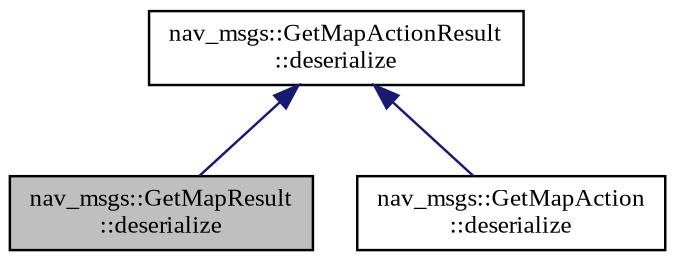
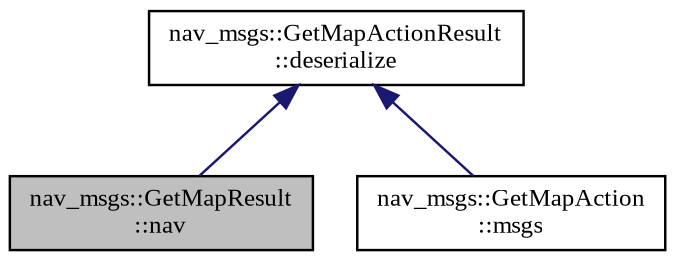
(161, 213) -> (161, 213)
(511, 213) -> (511, 213)
